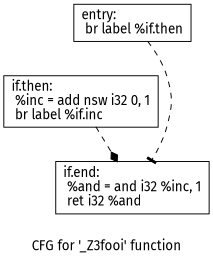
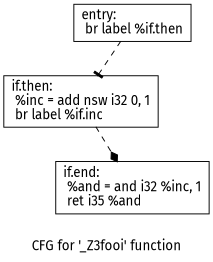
(171, 98) -> (110, 57)
(102, 202) -> (102, 202)
